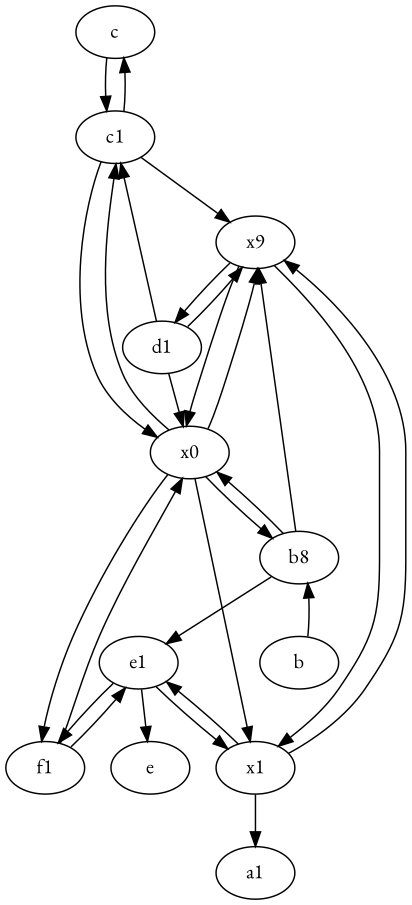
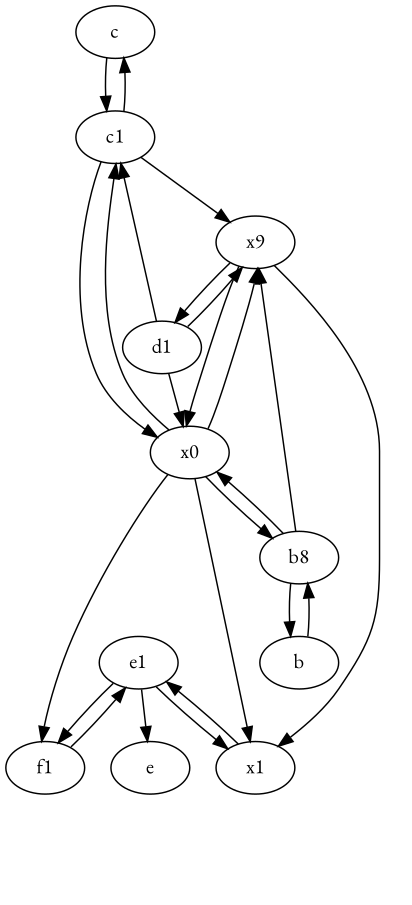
(406, 516) -> none
(232, 602) -> (289, 603)
(110, 614) -> none
(255, 873) -> none
